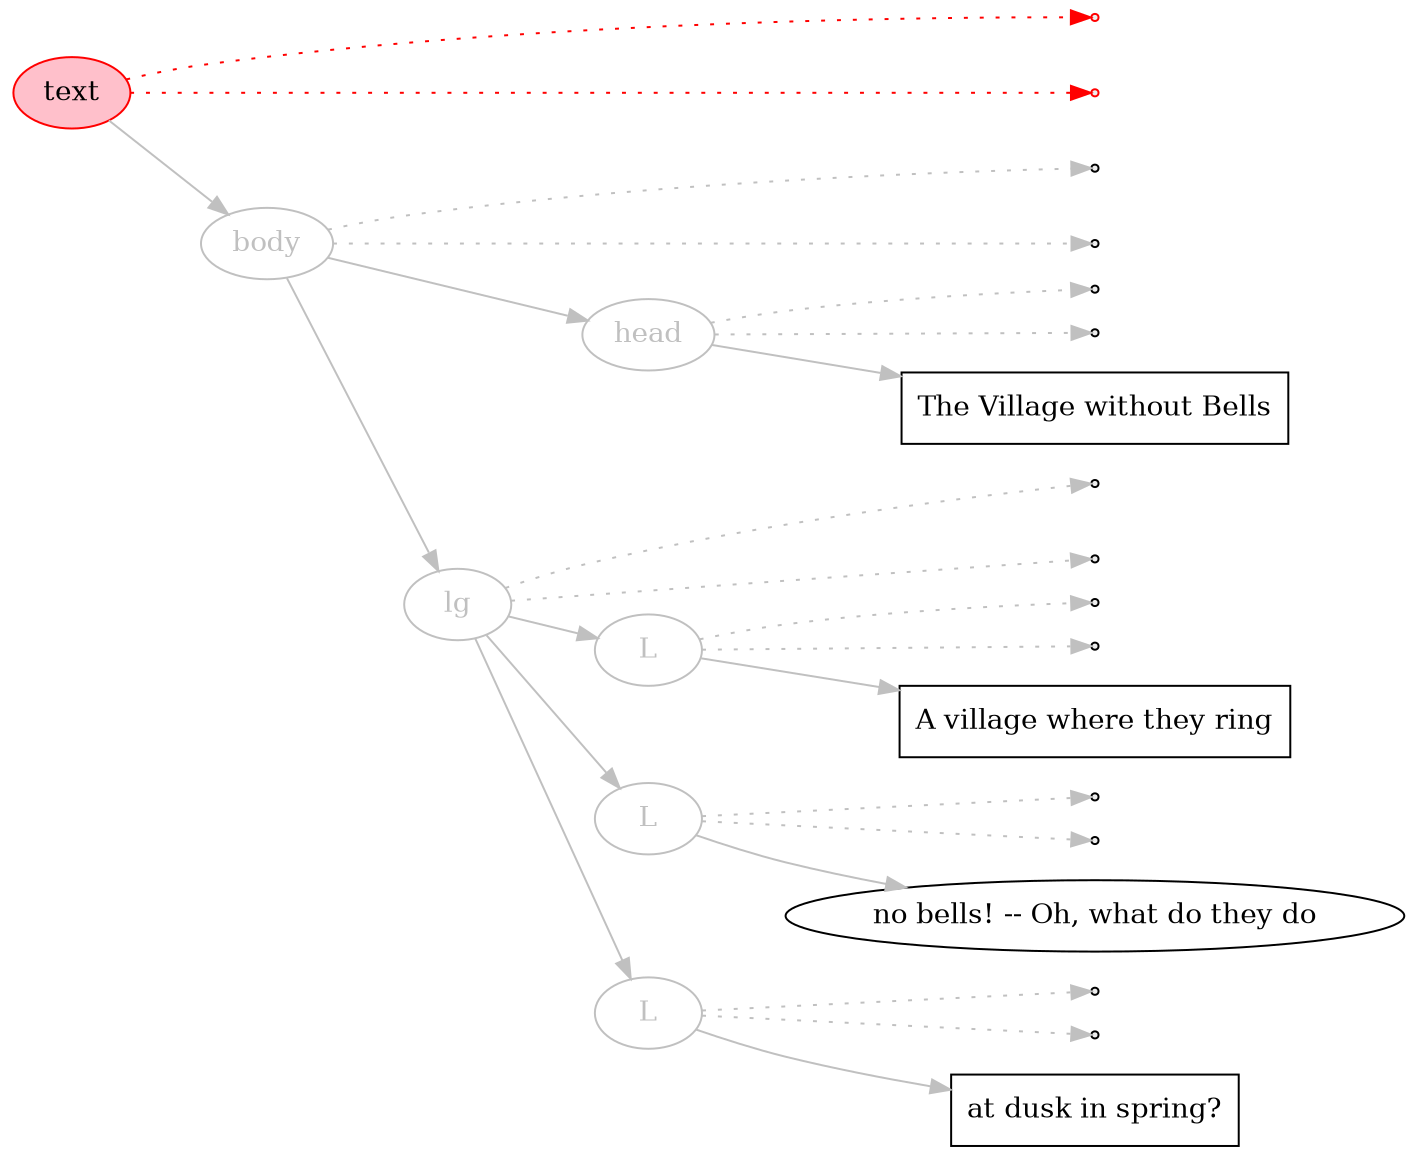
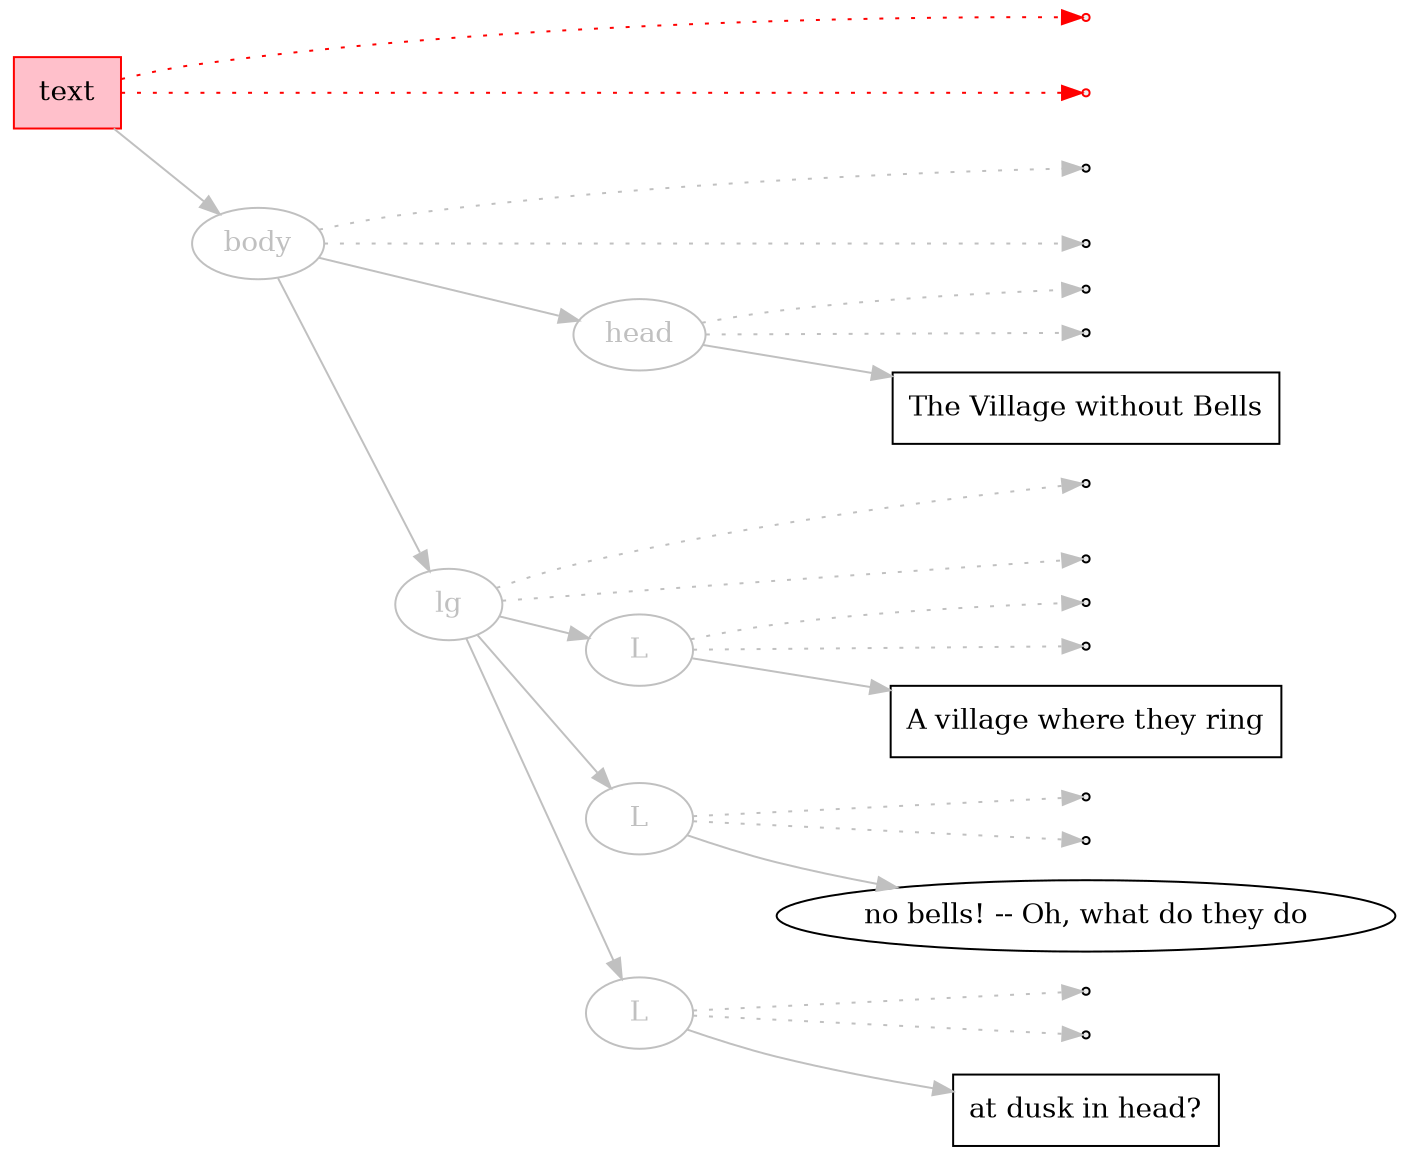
(72, 93) -> (67, 93)
(1095, 1110) -> (1086, 1110)
